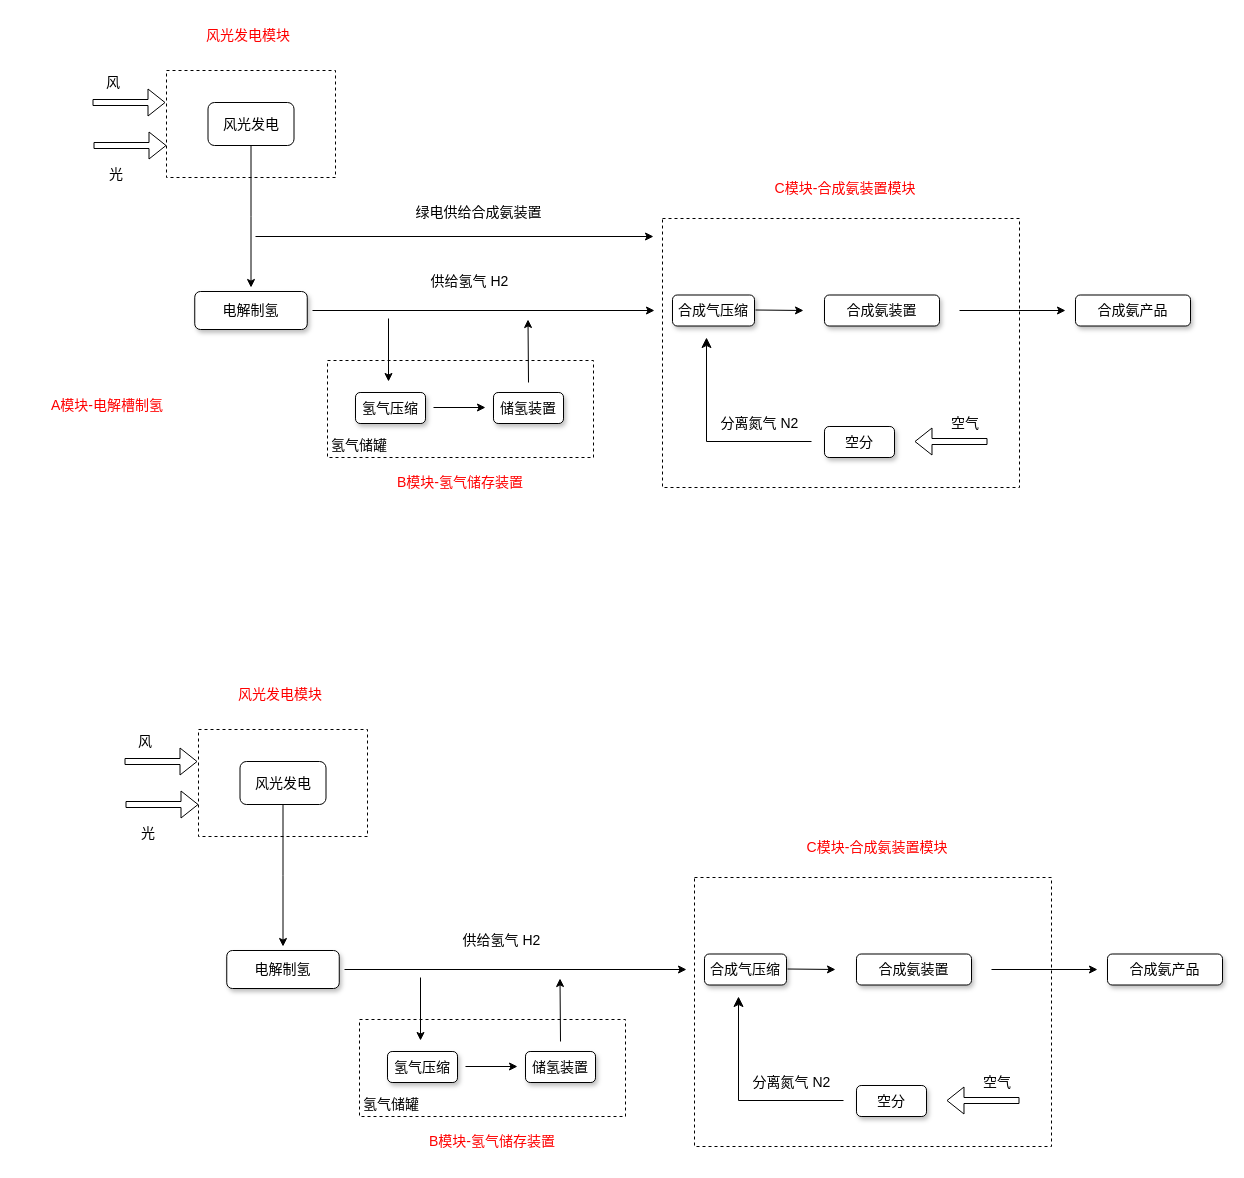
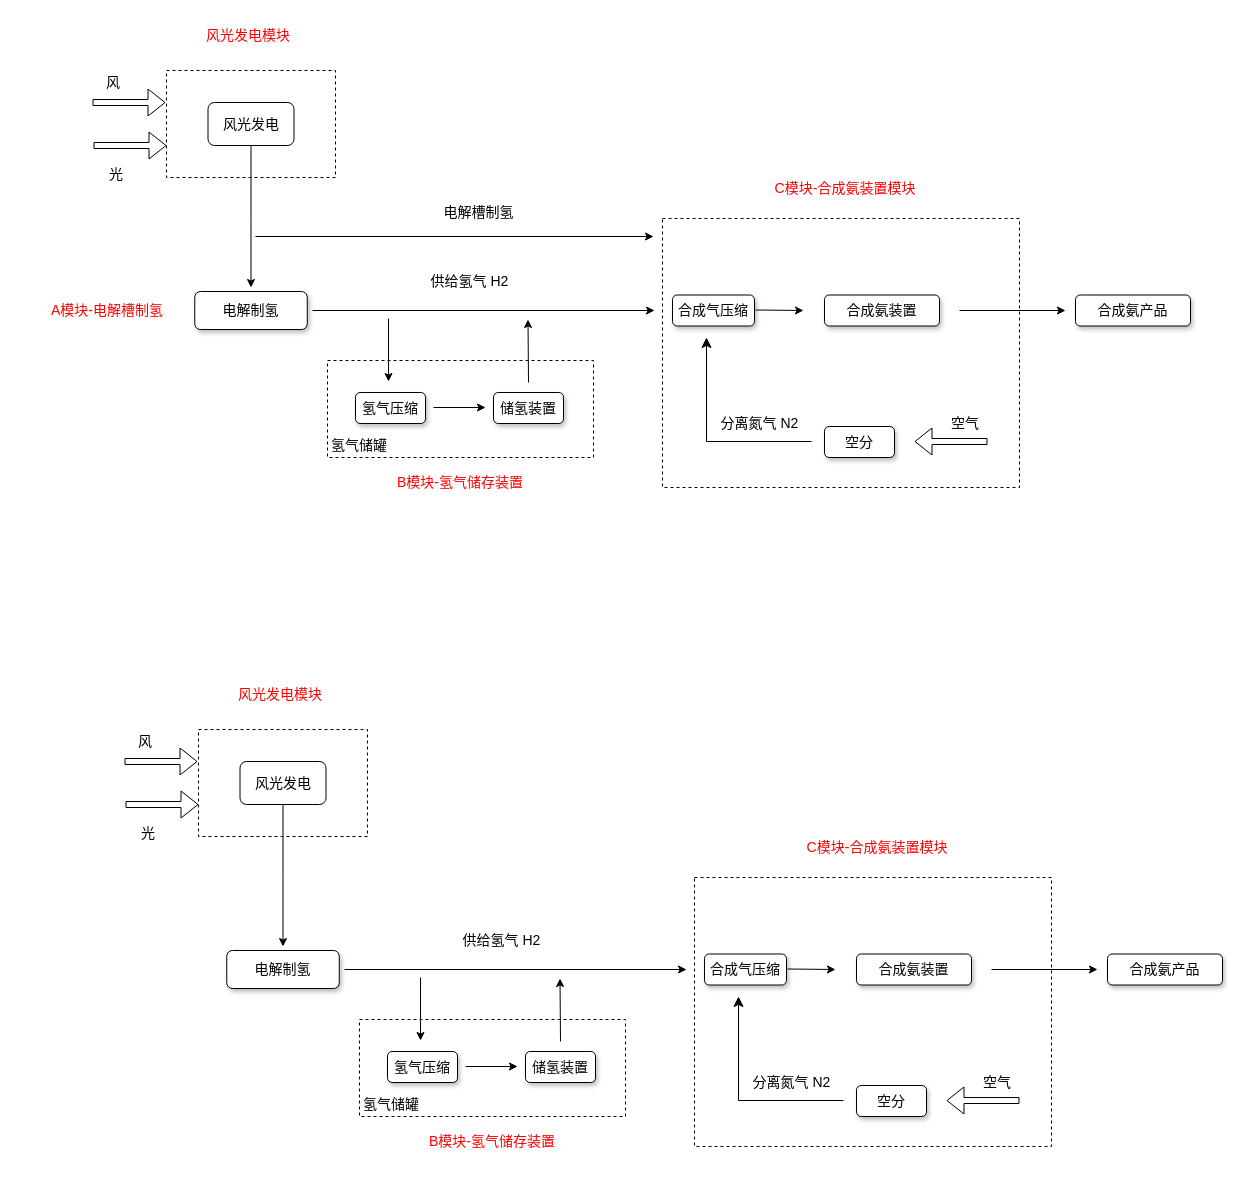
(479, 213) -> (479, 213)
(108, 406) -> (108, 311)
